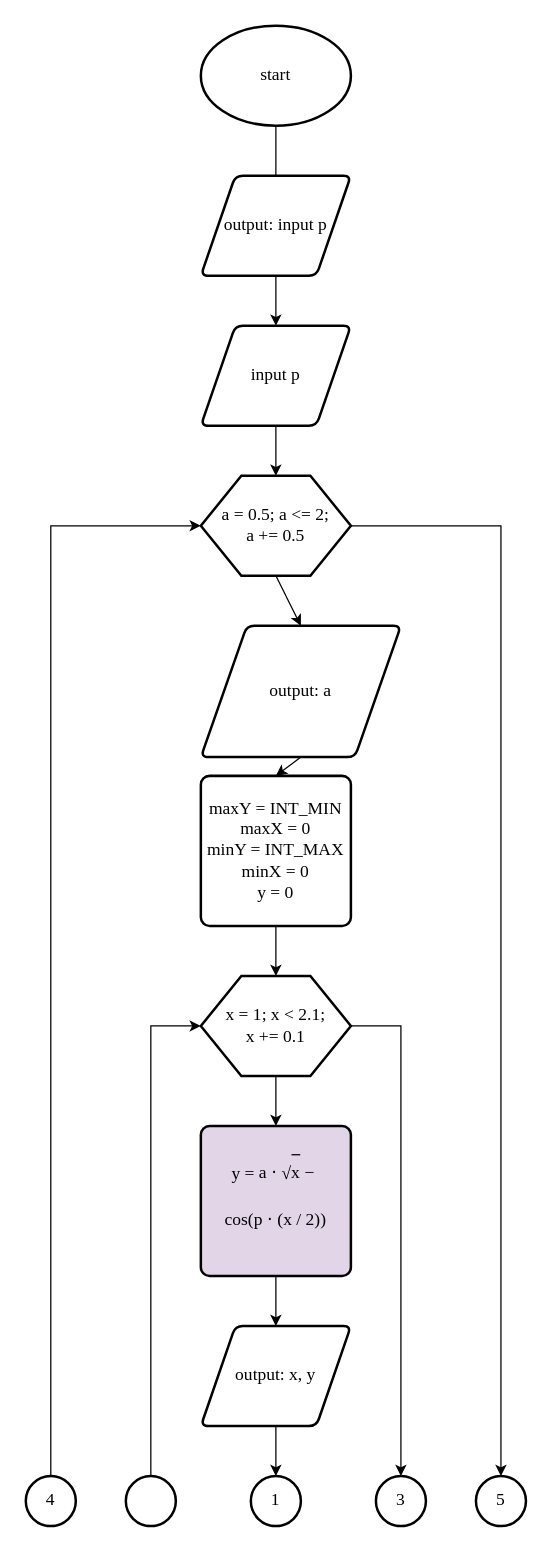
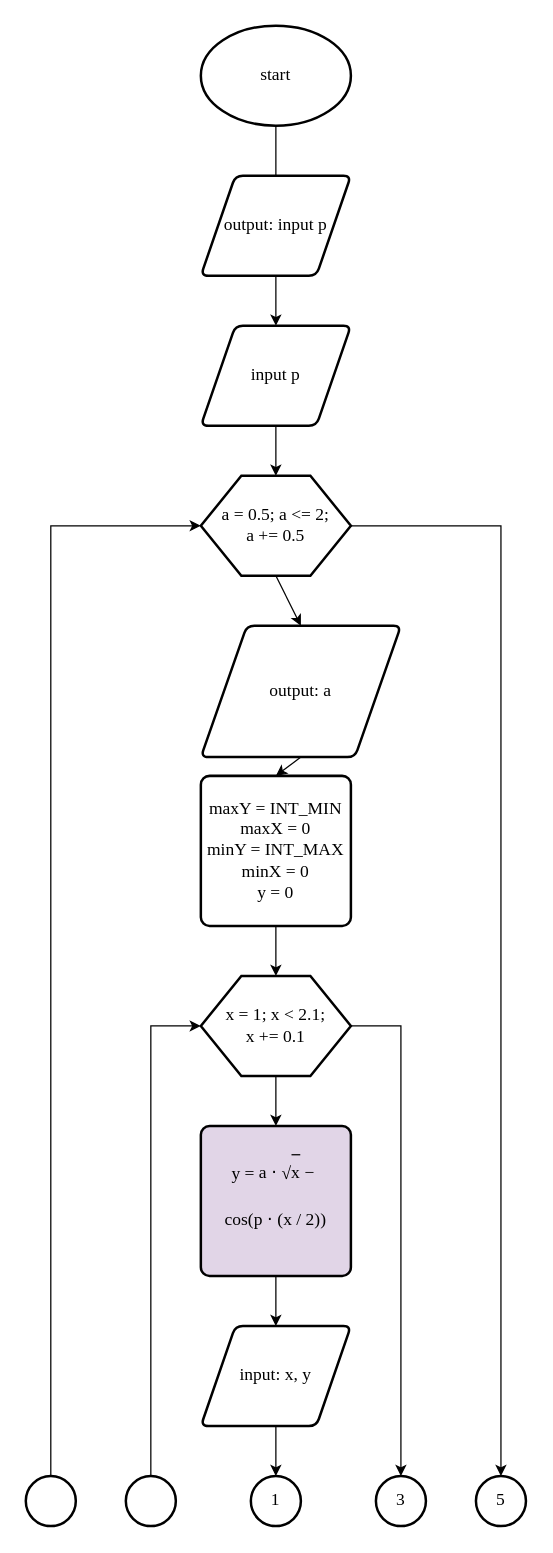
(276, 1376) -> (276, 1376)
(51, 1501) -> none
